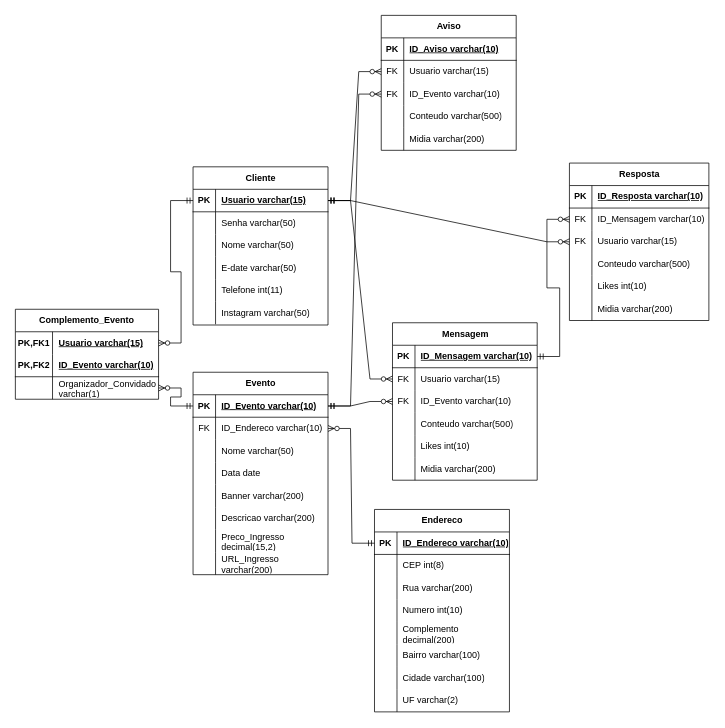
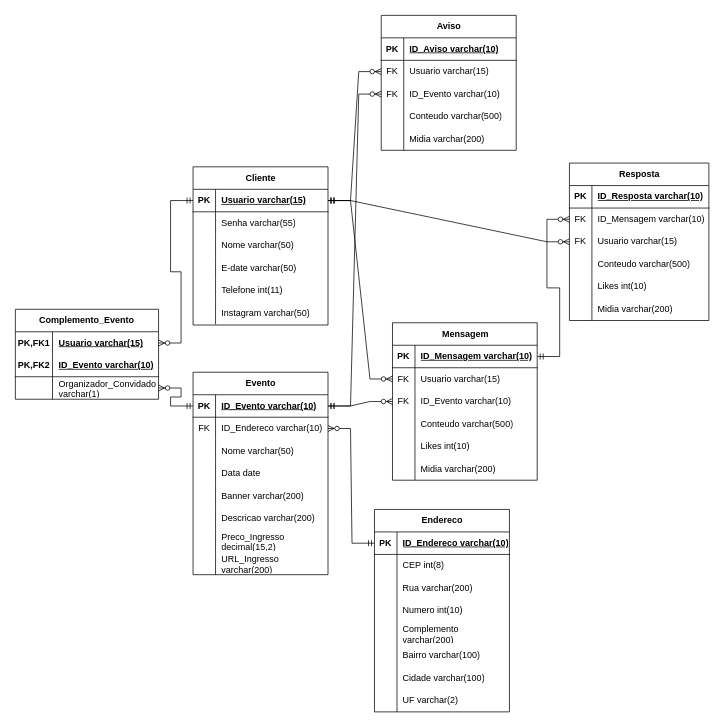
(263, 223) -> (263, 223)
(456, 633) -> (456, 633)
